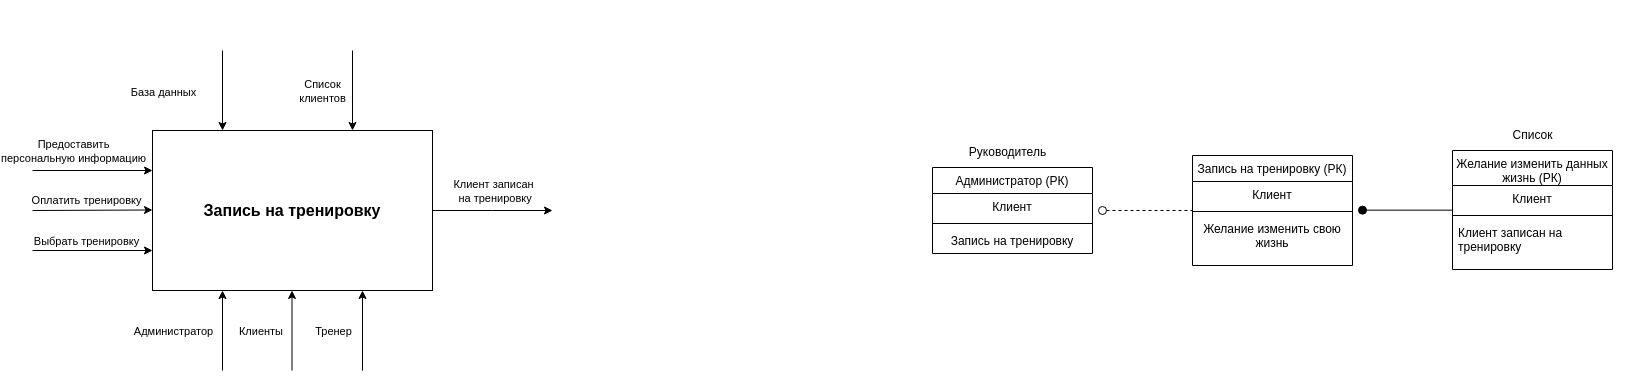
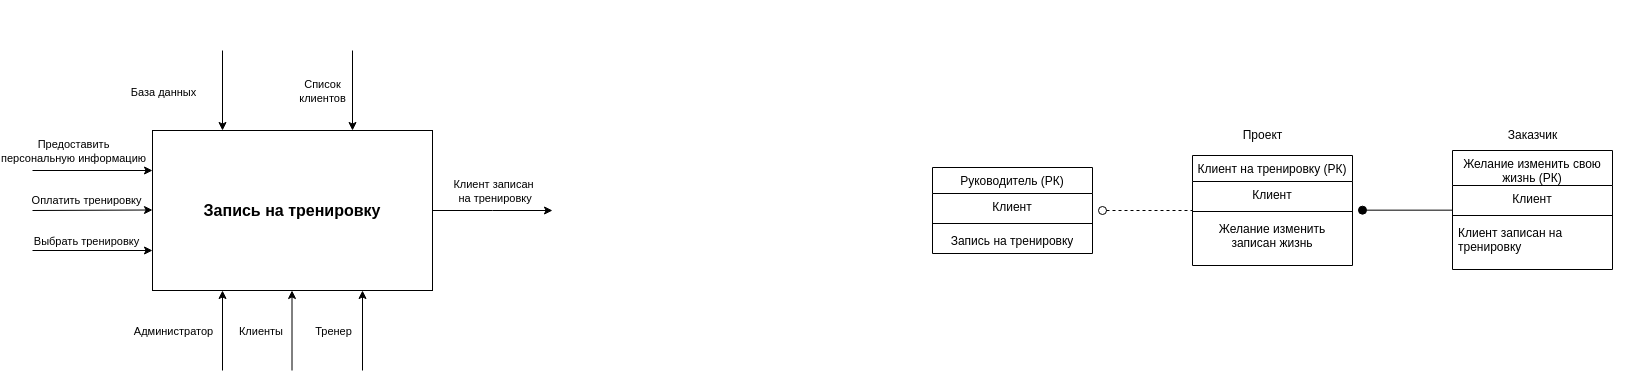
none -> (1263, 136)
(1533, 136) -> (1533, 136)
(1008, 153) -> none
(1533, 172) -> (1533, 172)
(1273, 177) -> (1273, 177)
(1013, 182) -> (1013, 182)
(1273, 237) -> (1273, 237)
